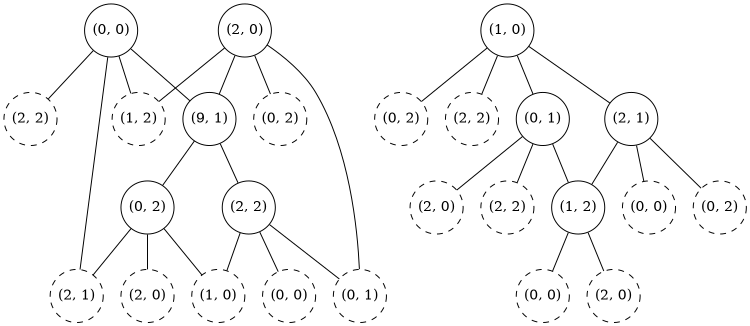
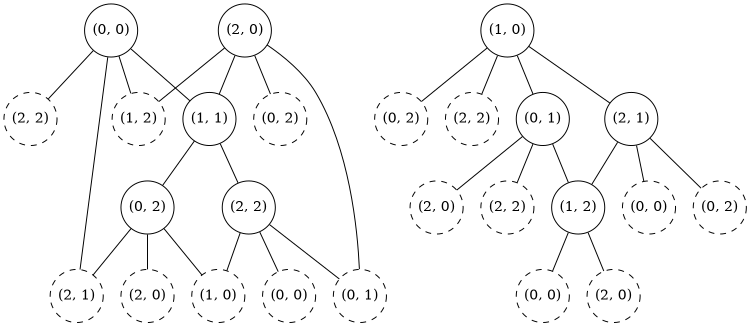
(209, 119) -> (209, 119)
